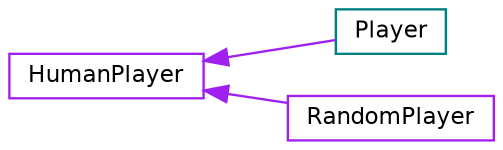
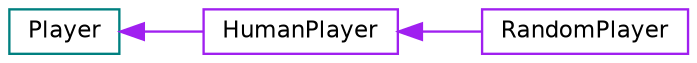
(282, 49) -> (174, 32)
